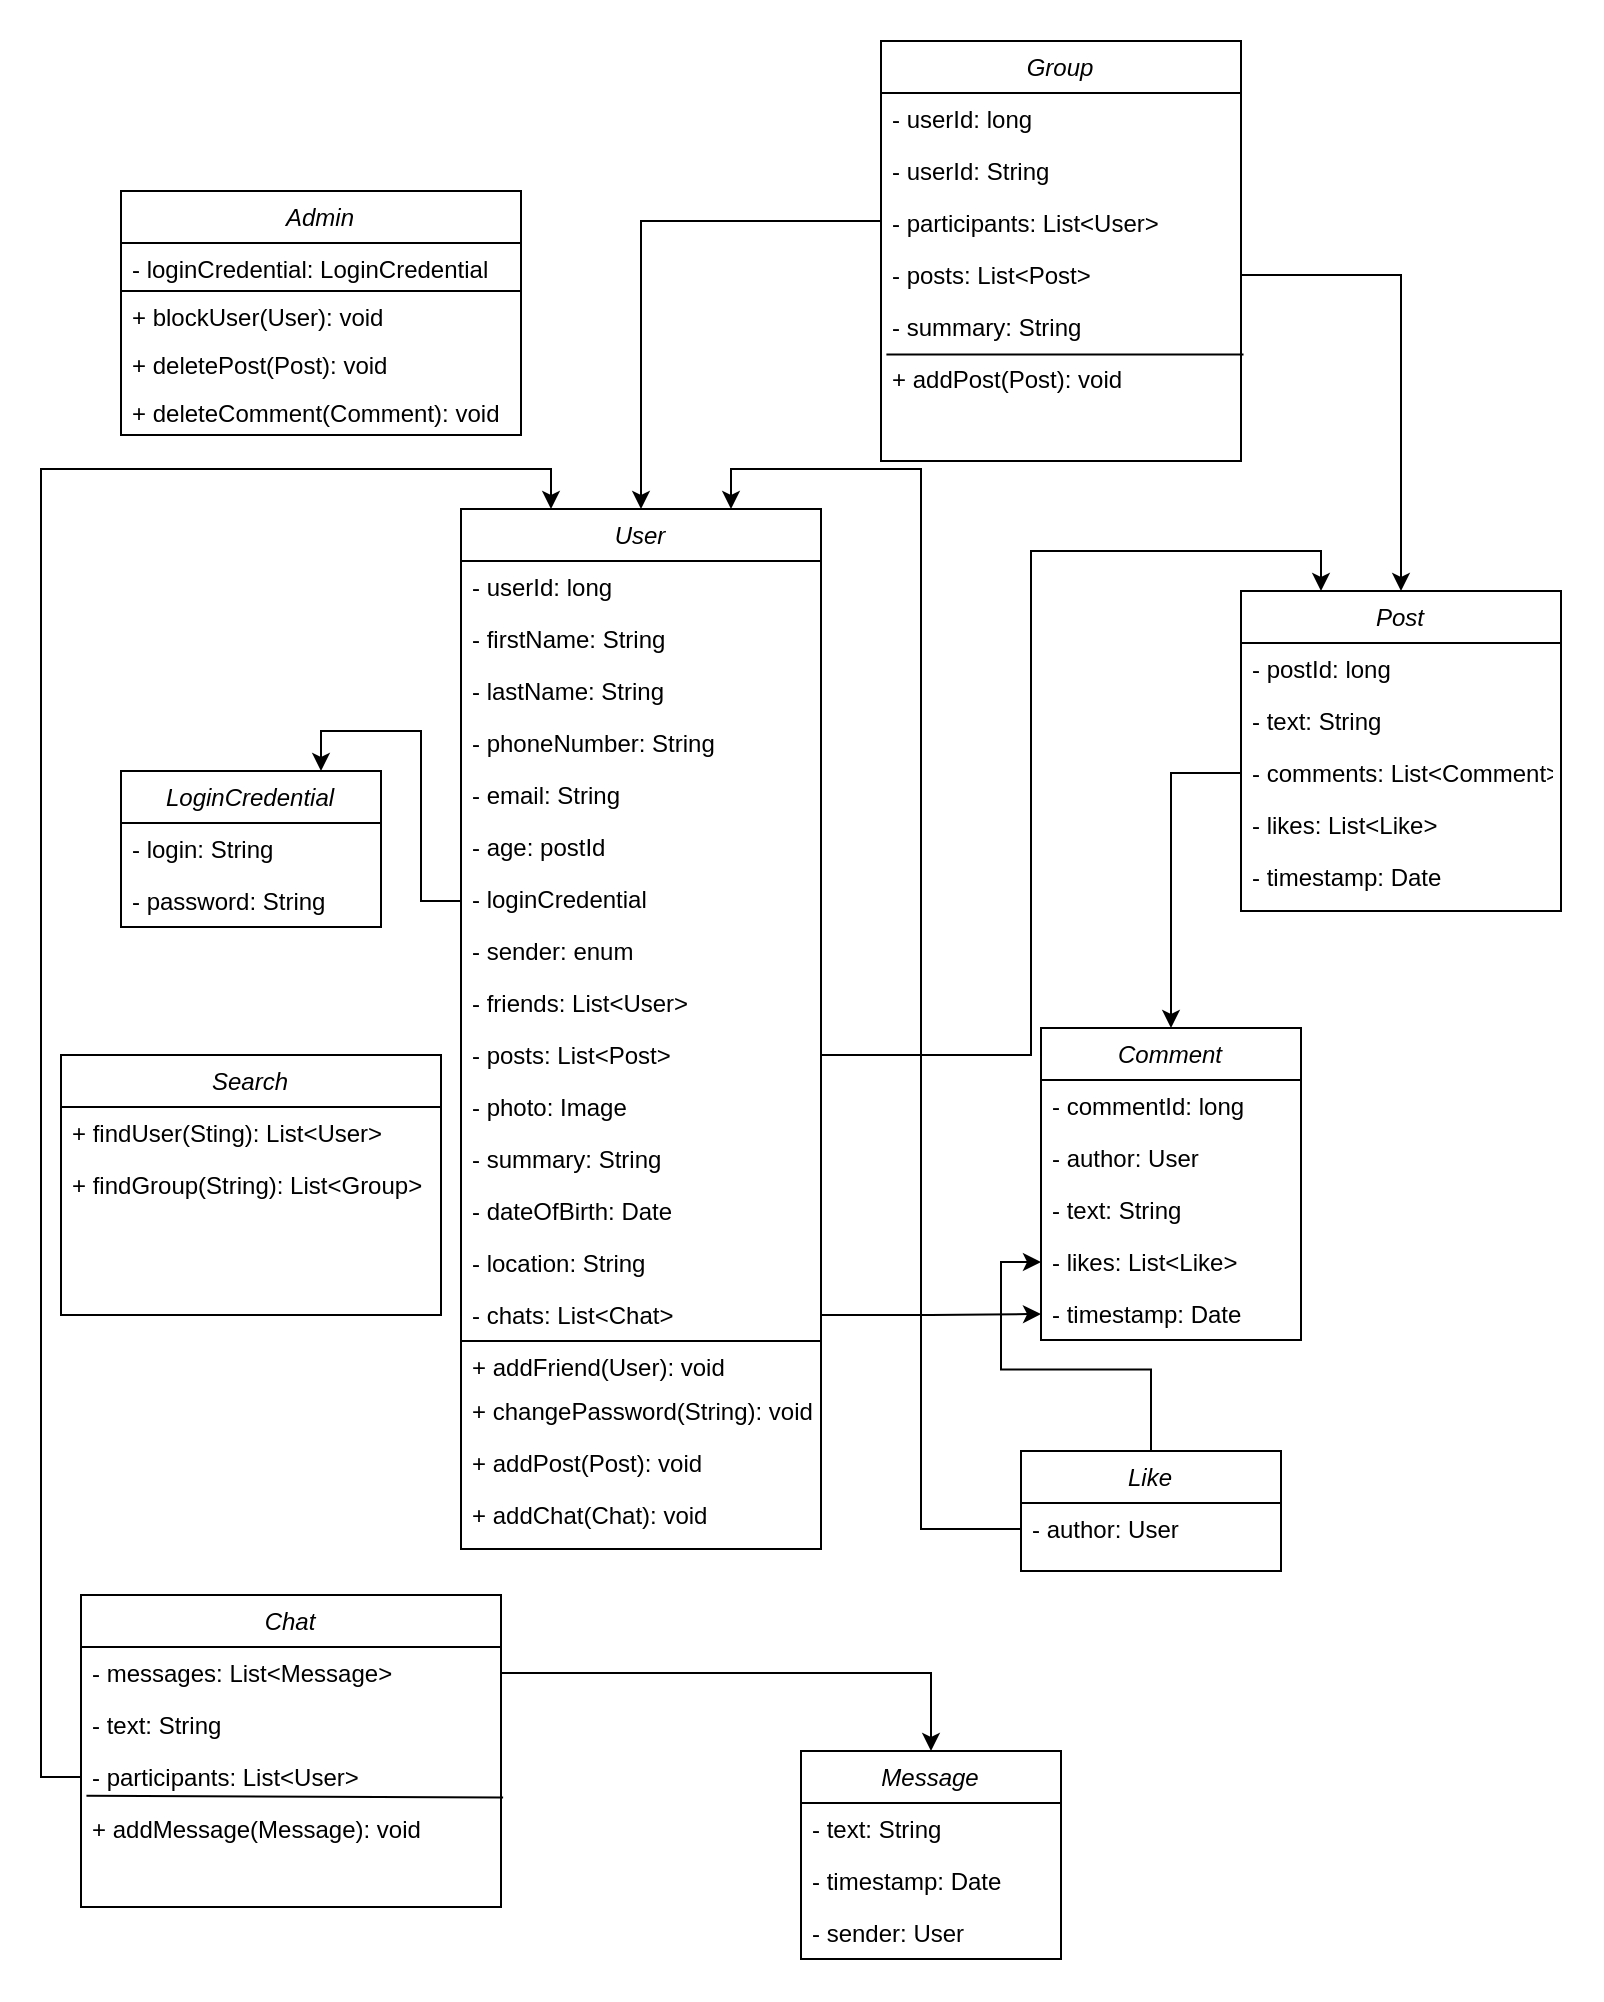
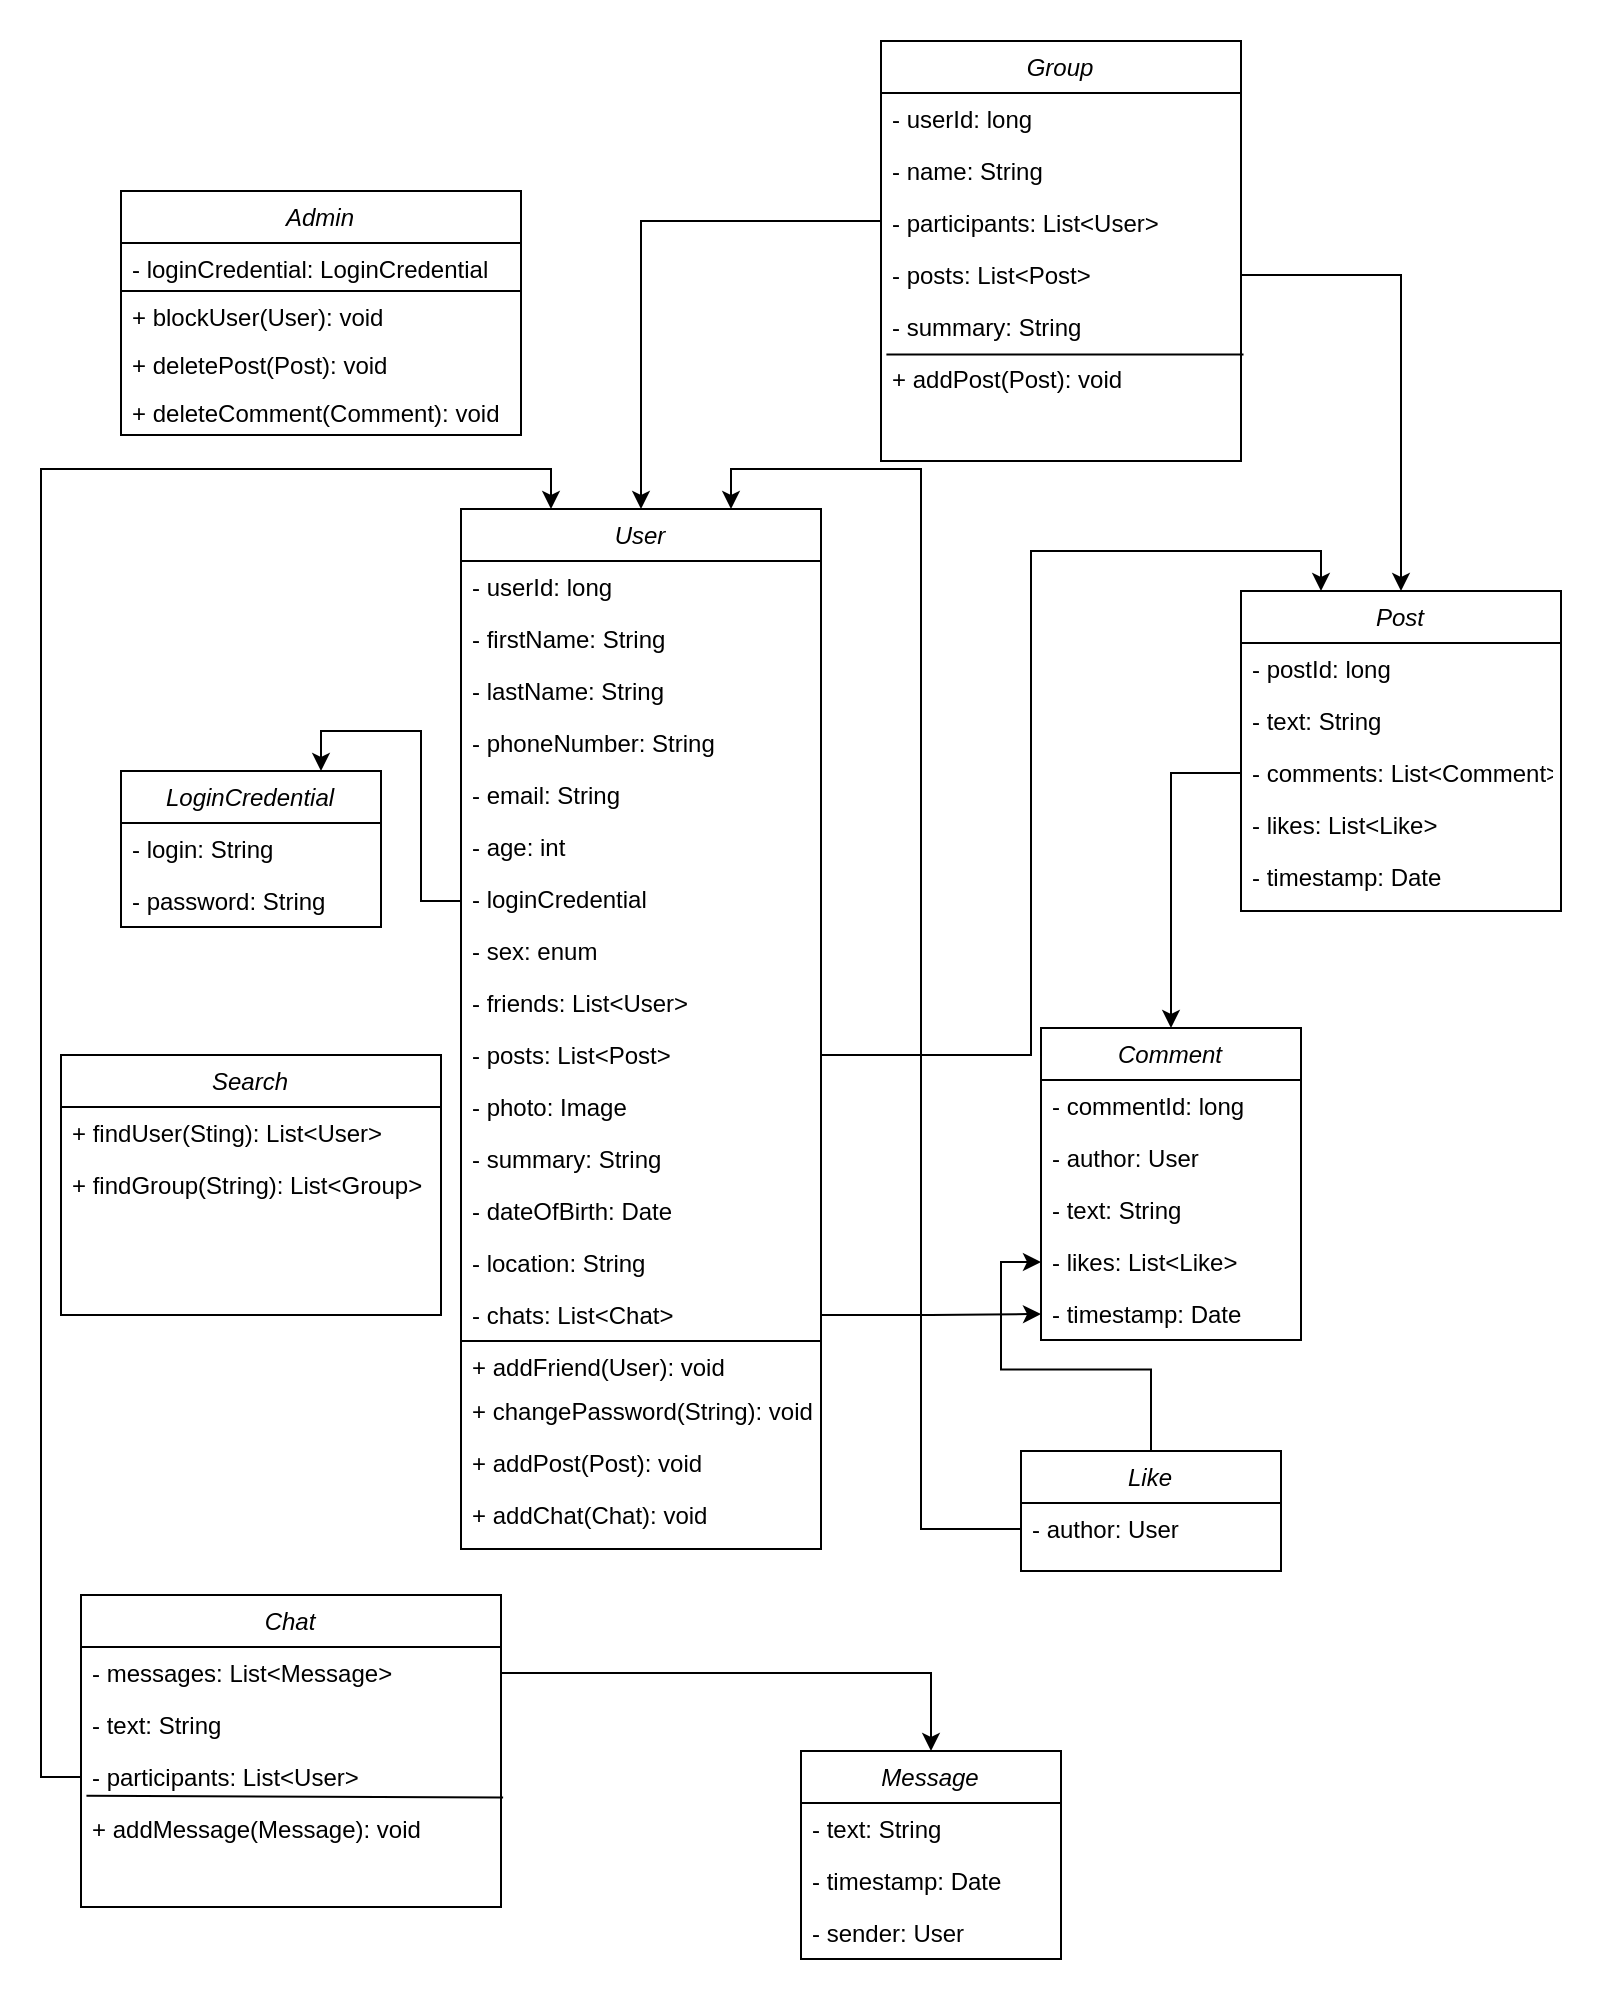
(987, 172) -> (974, 172)
(550, 848) -> (527, 848)
(557, 952) -> (537, 952)
